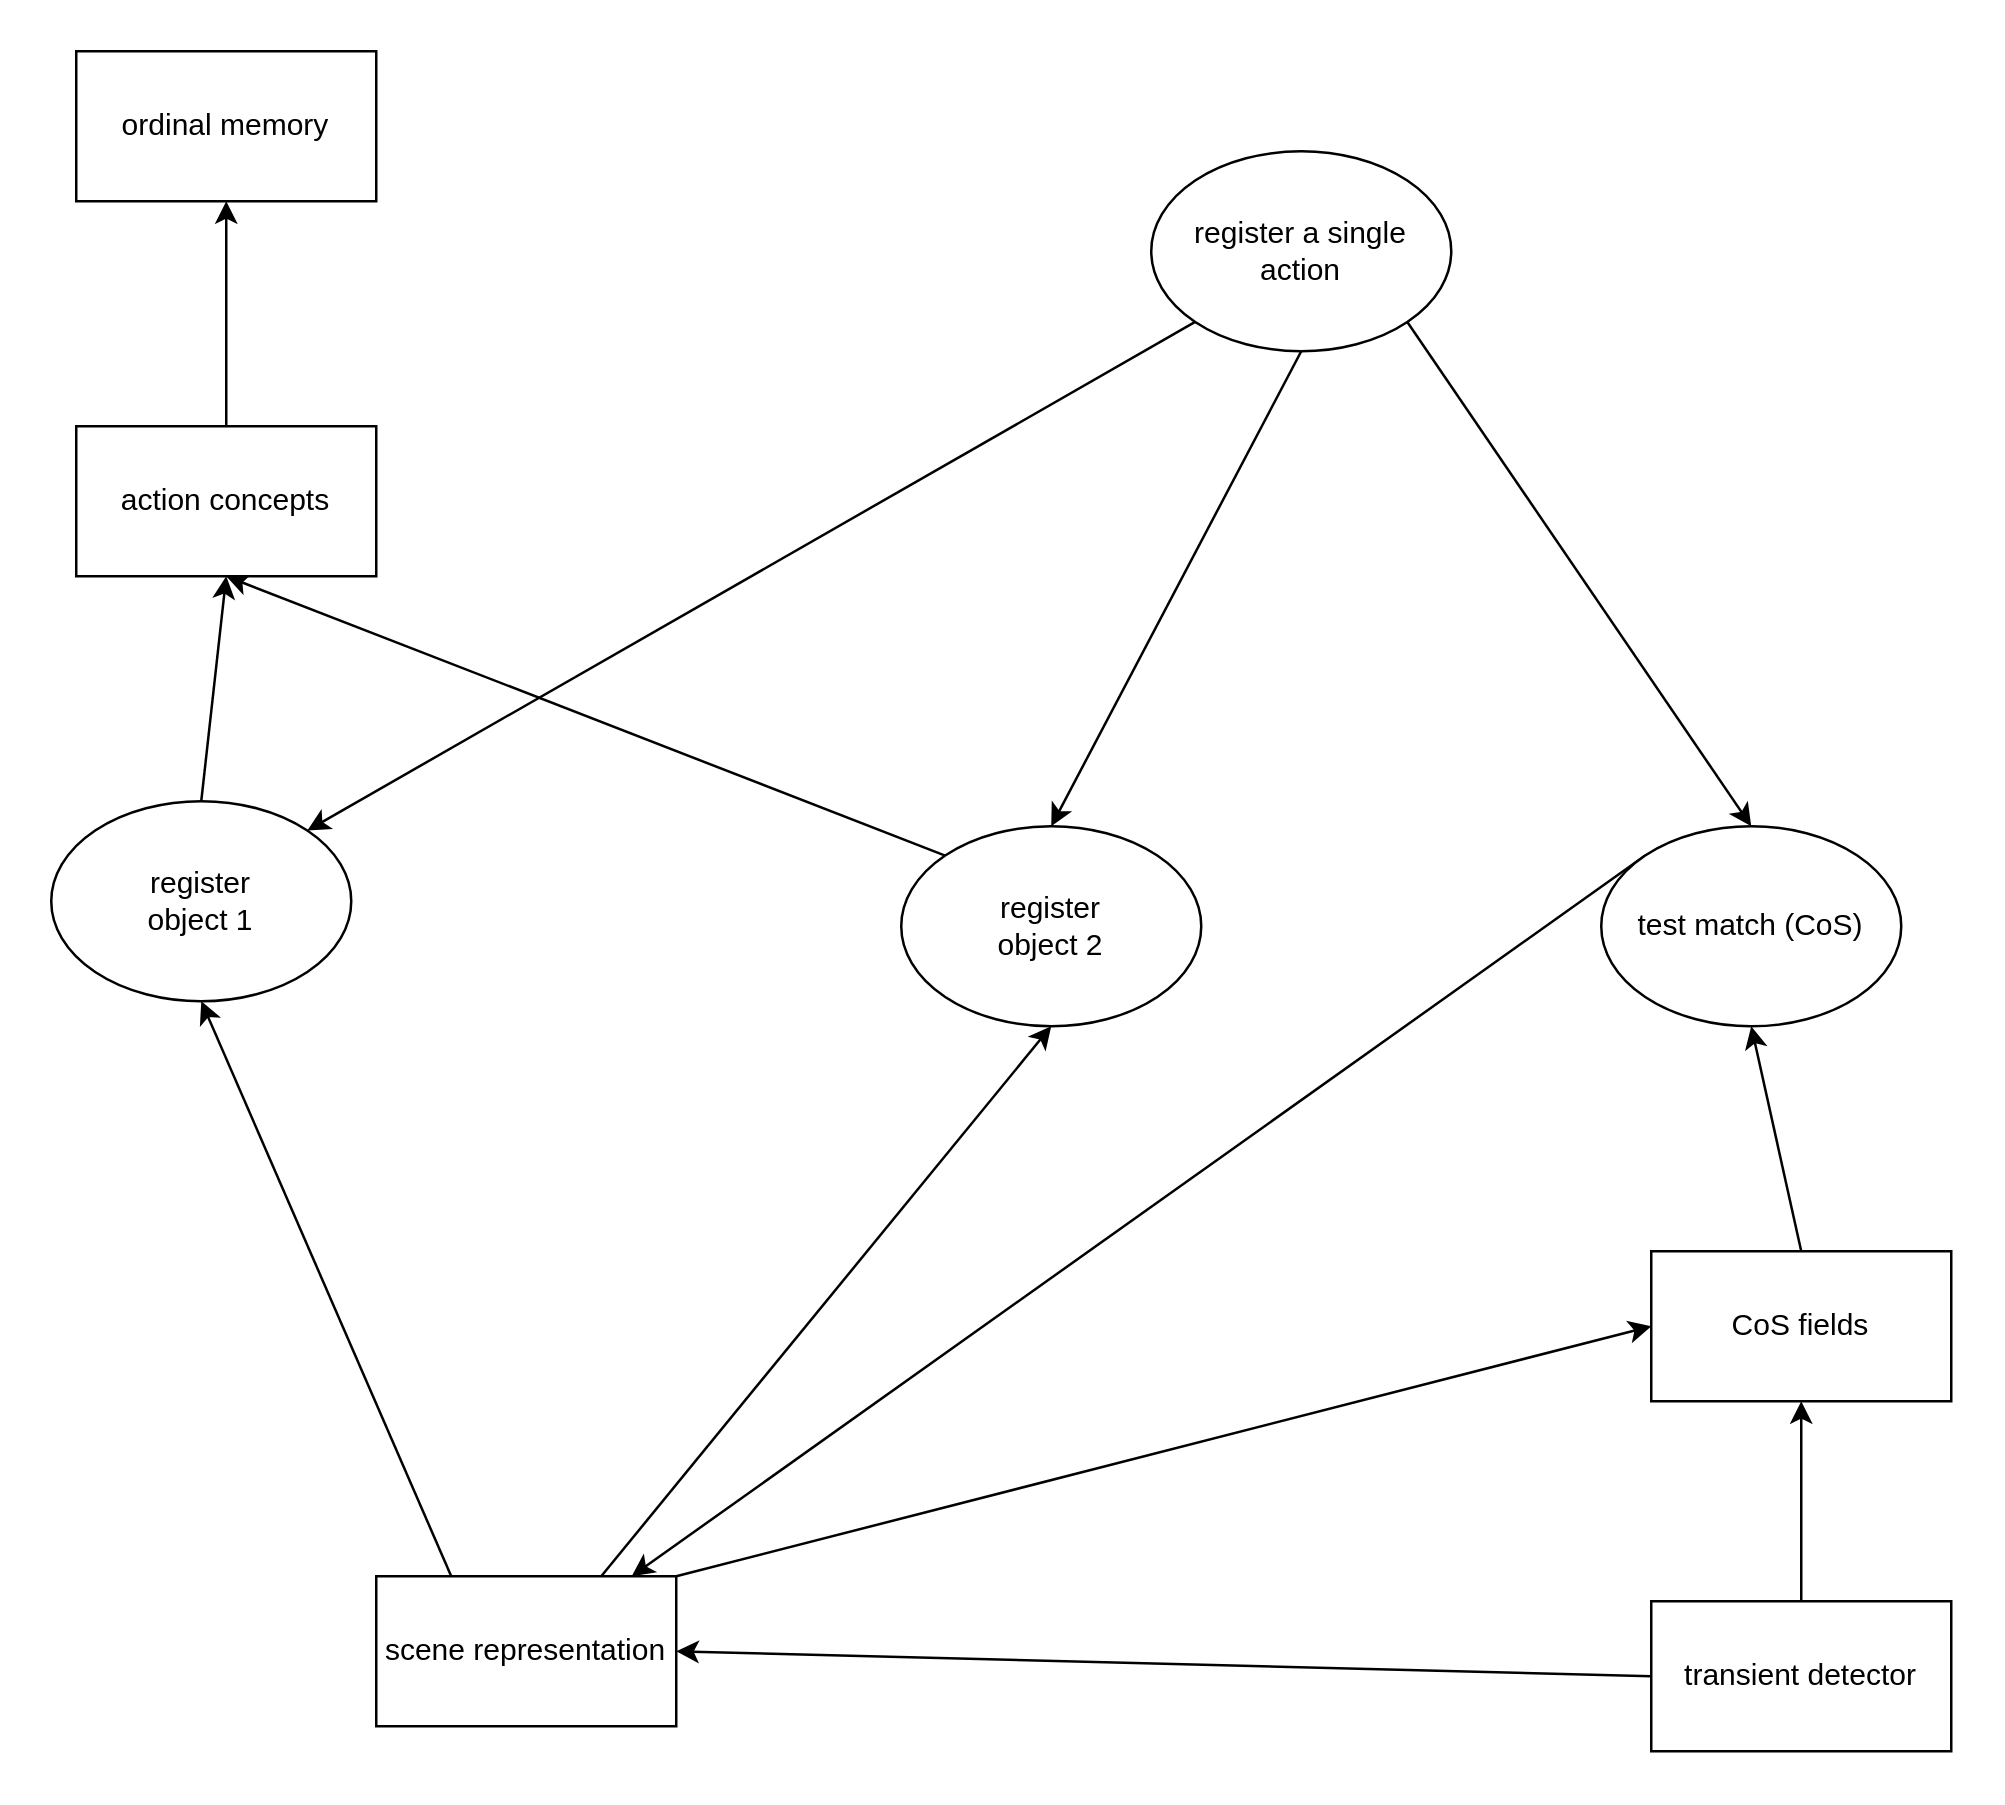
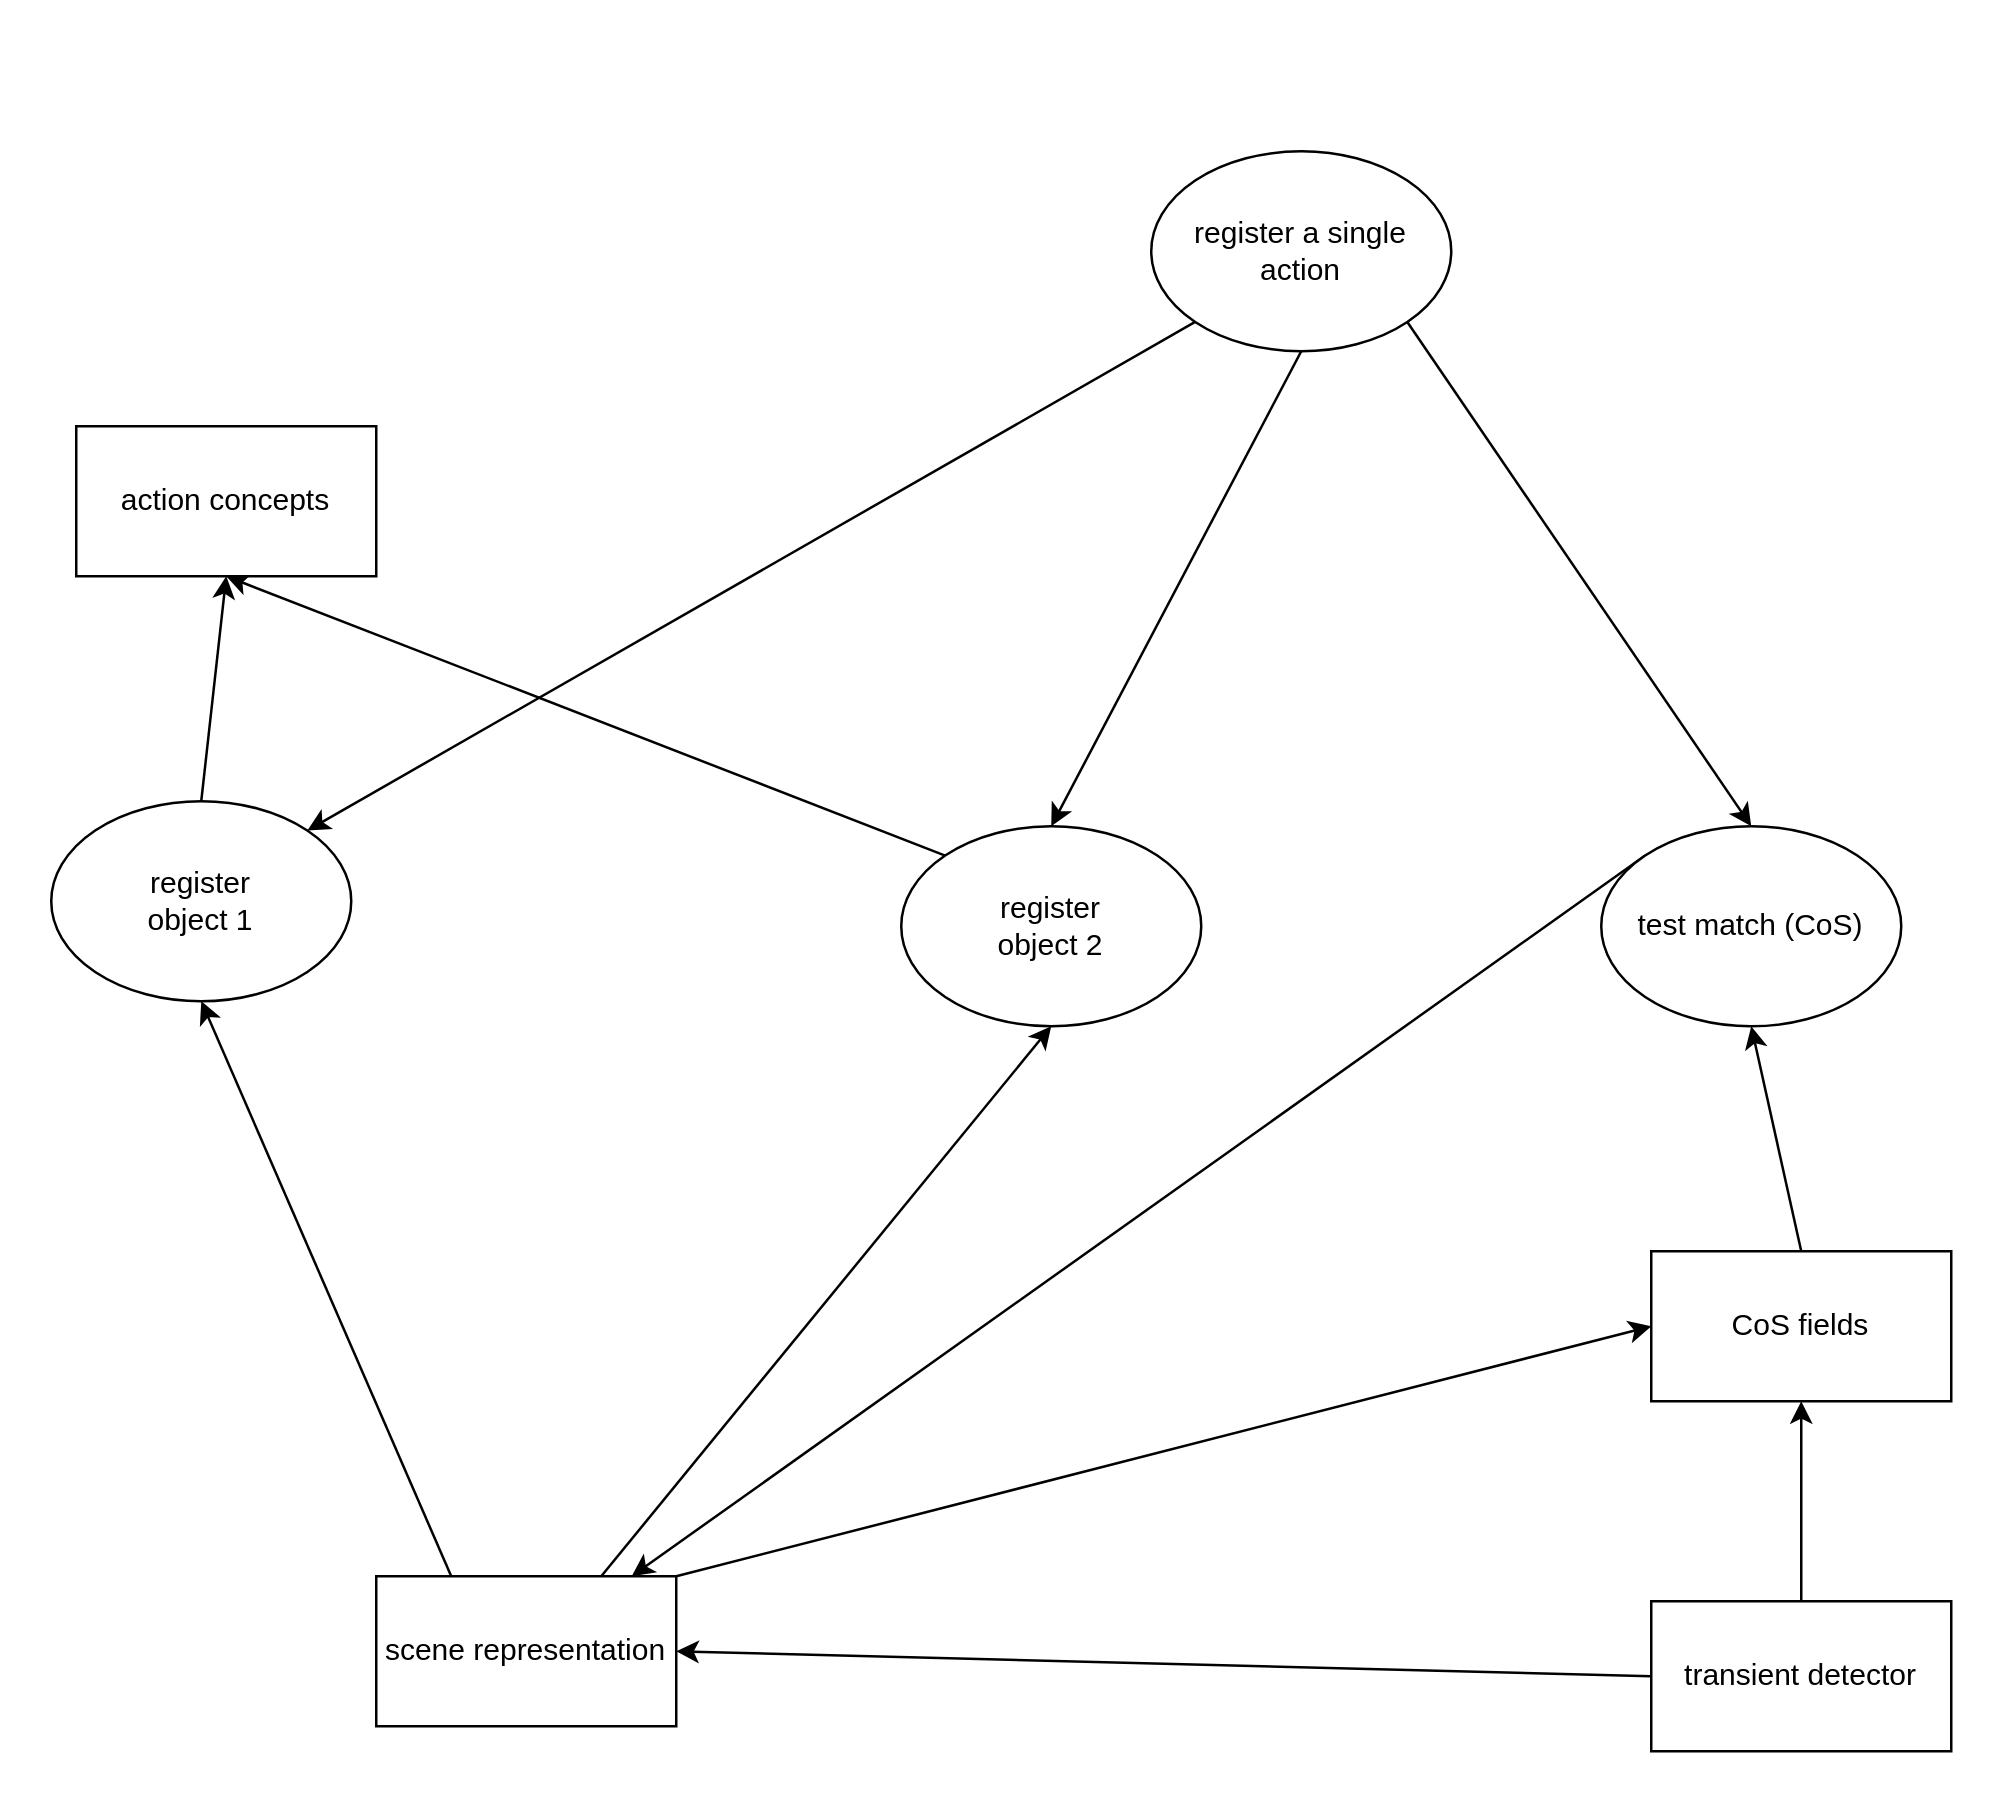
(226, 126) -> none
(226, 322) -> none
